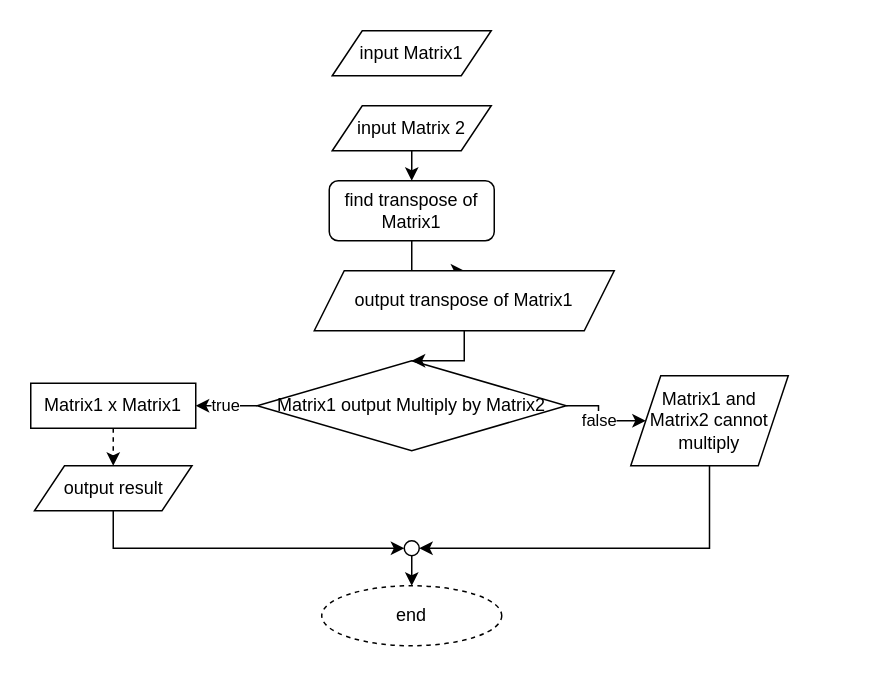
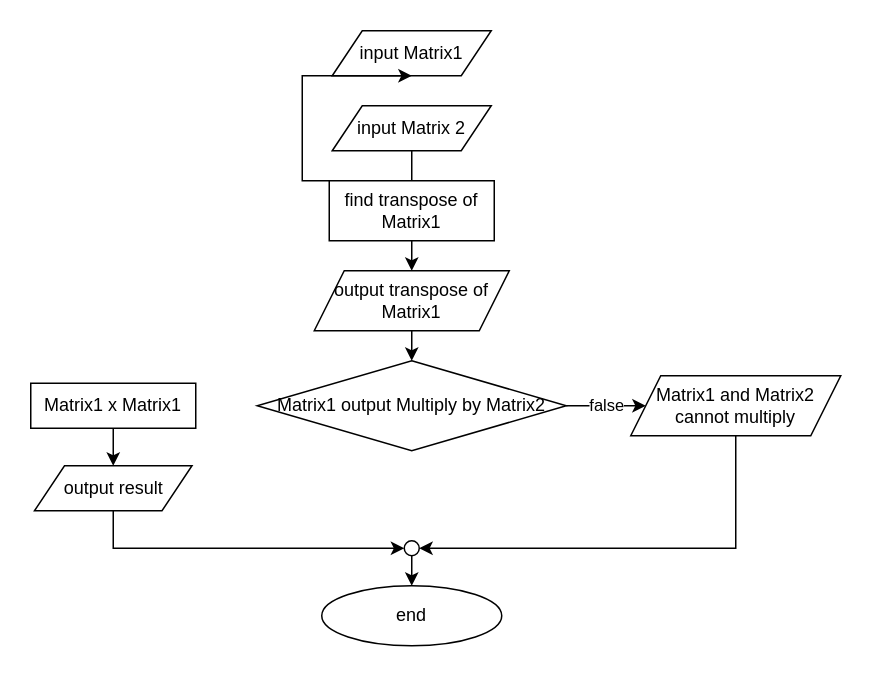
(412, 169) -> (302, 132)
(412, 211) -> (412, 211)
(464, 301) -> (412, 301)
(231, 406) -> none
(710, 421) -> (736, 406)
(113, 444) -> (113, 444)
(412, 616) -> (412, 616)
